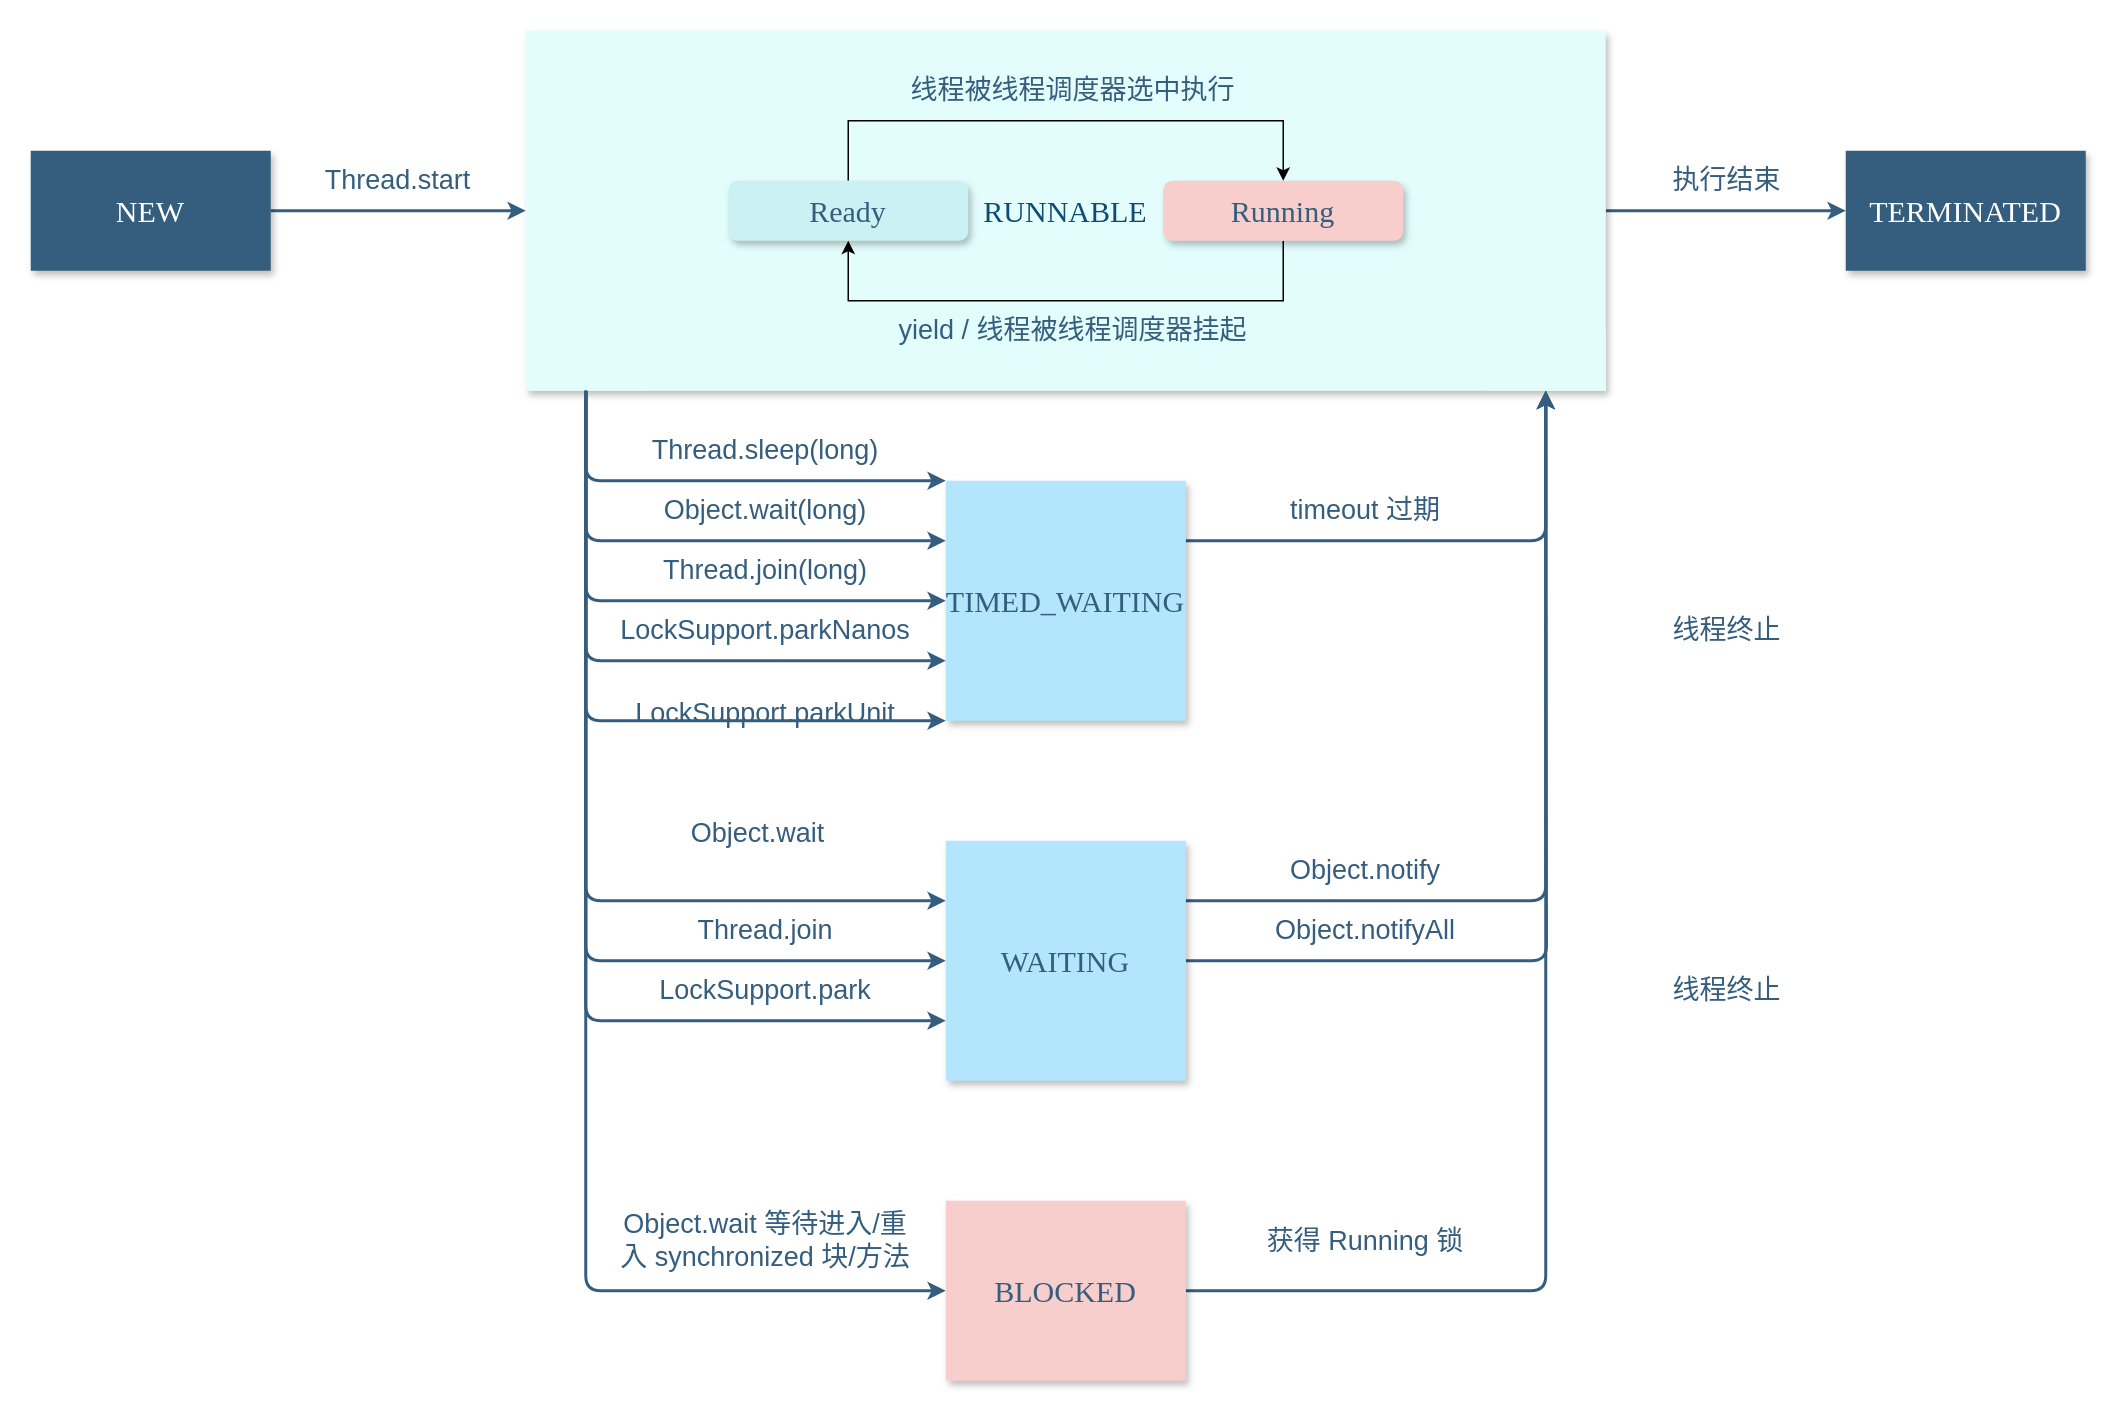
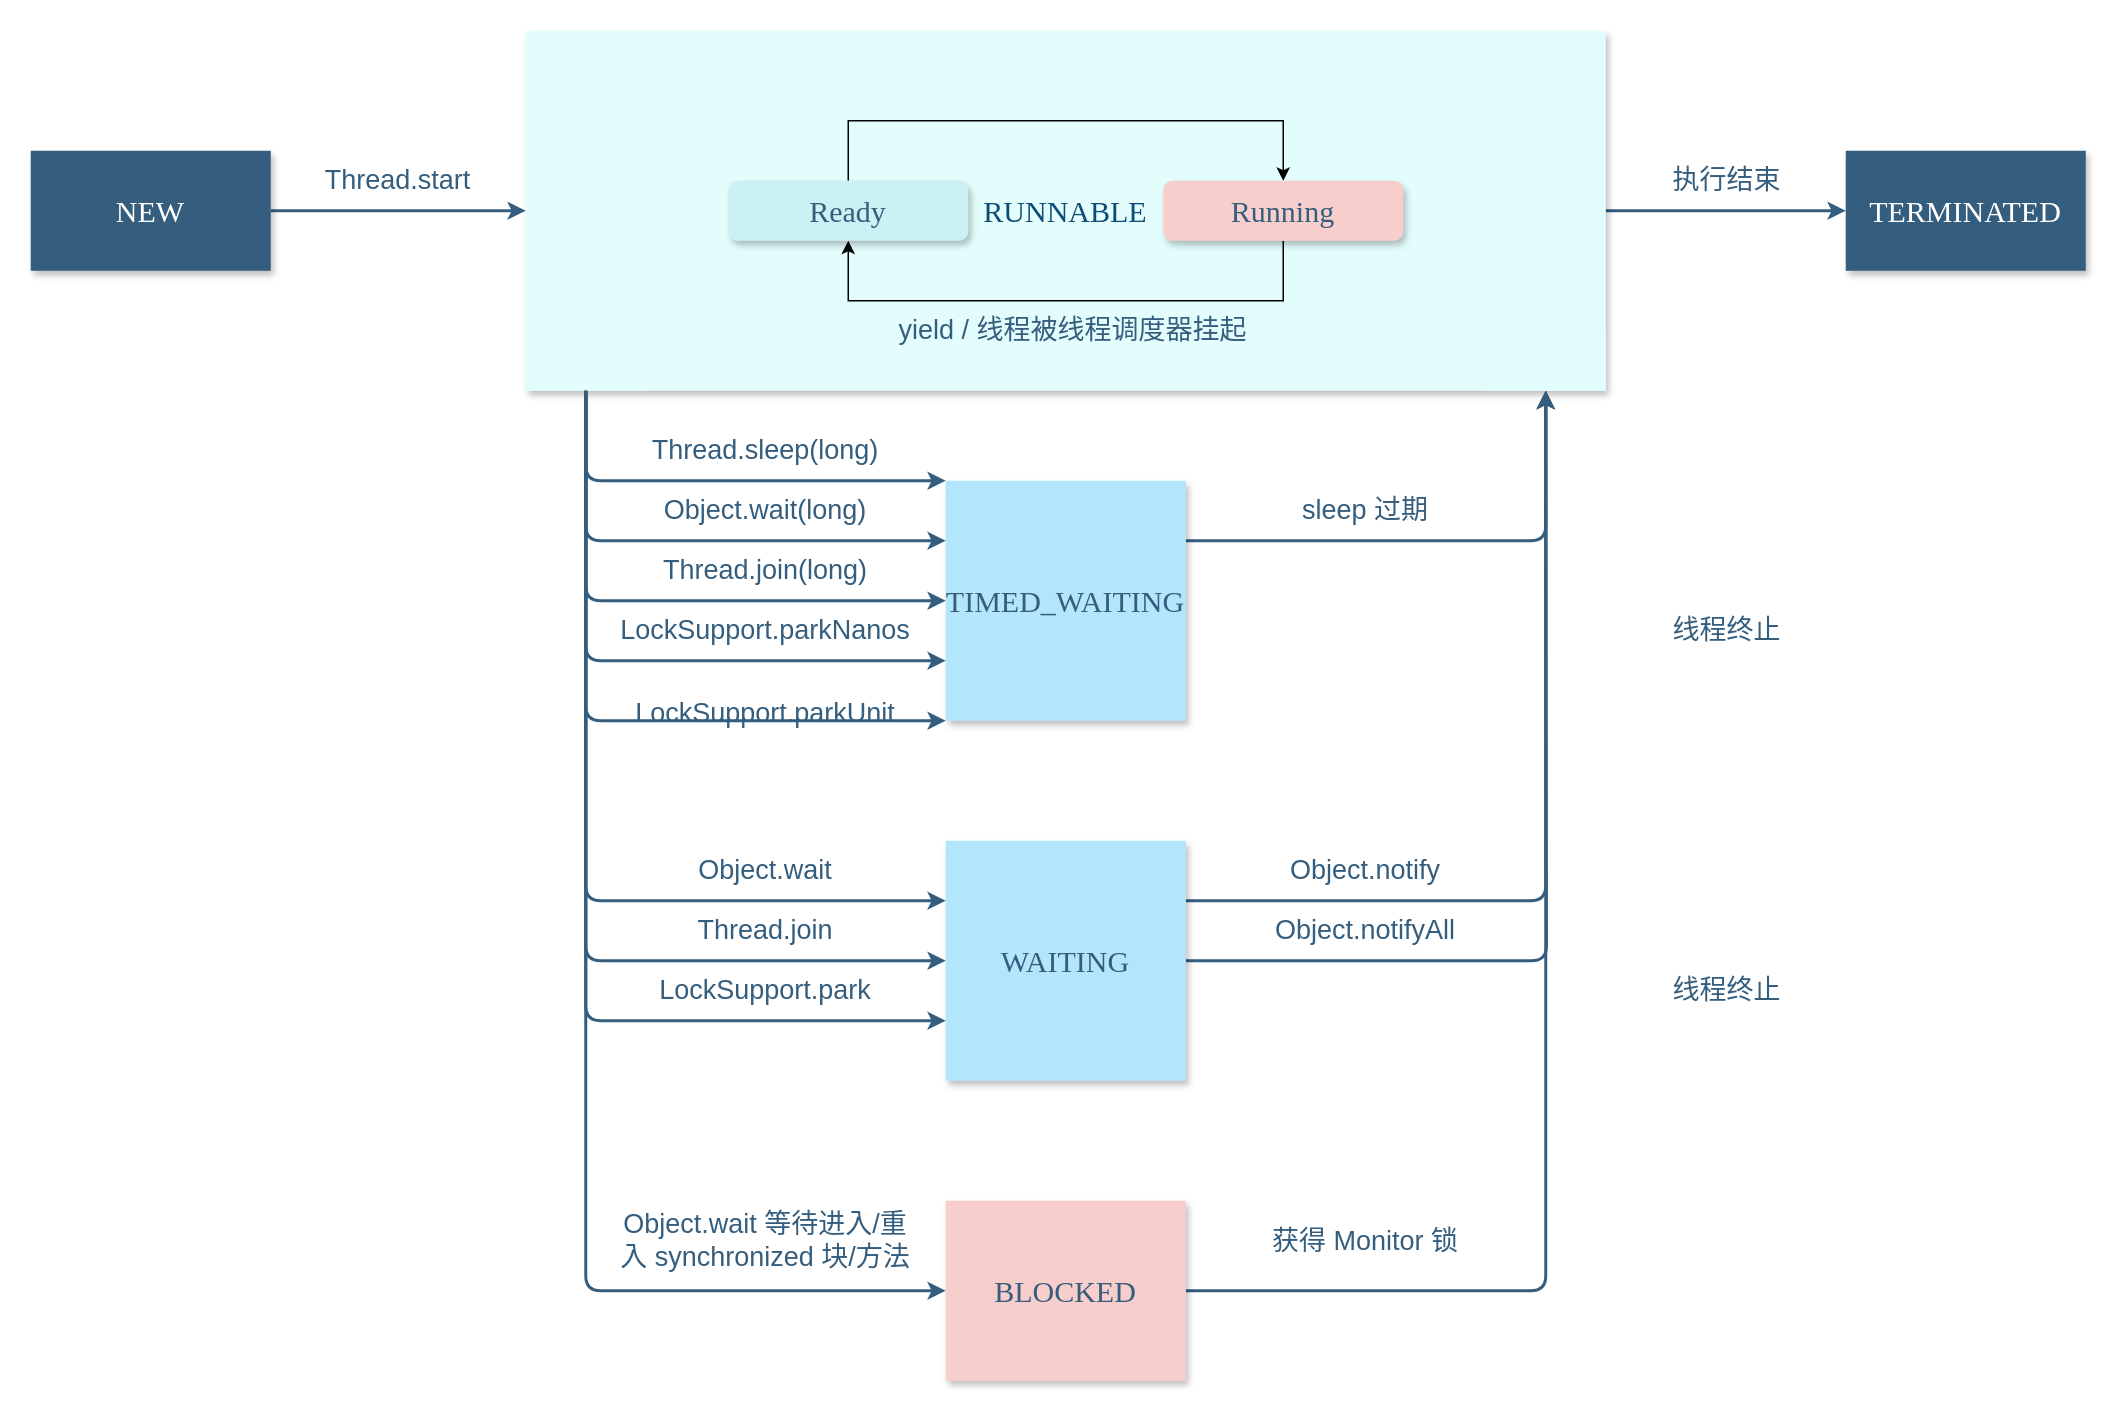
(1073, 91) -> none
(1366, 511) -> (1366, 511)
(758, 833) -> (766, 871)
(1366, 1241) -> (1366, 1241)
